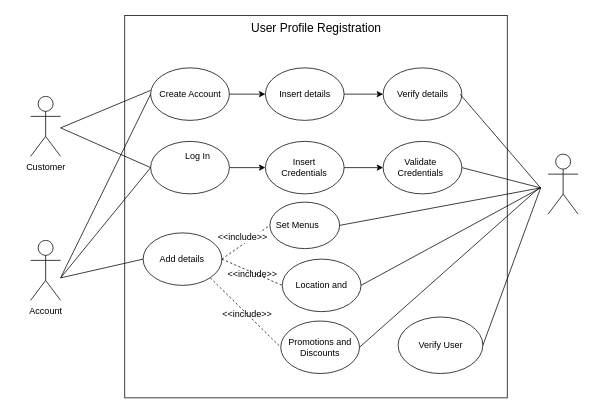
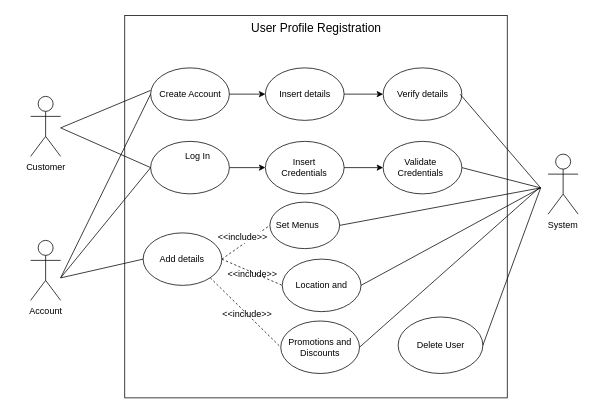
none -> (563, 225)
(441, 345) -> (441, 345)
